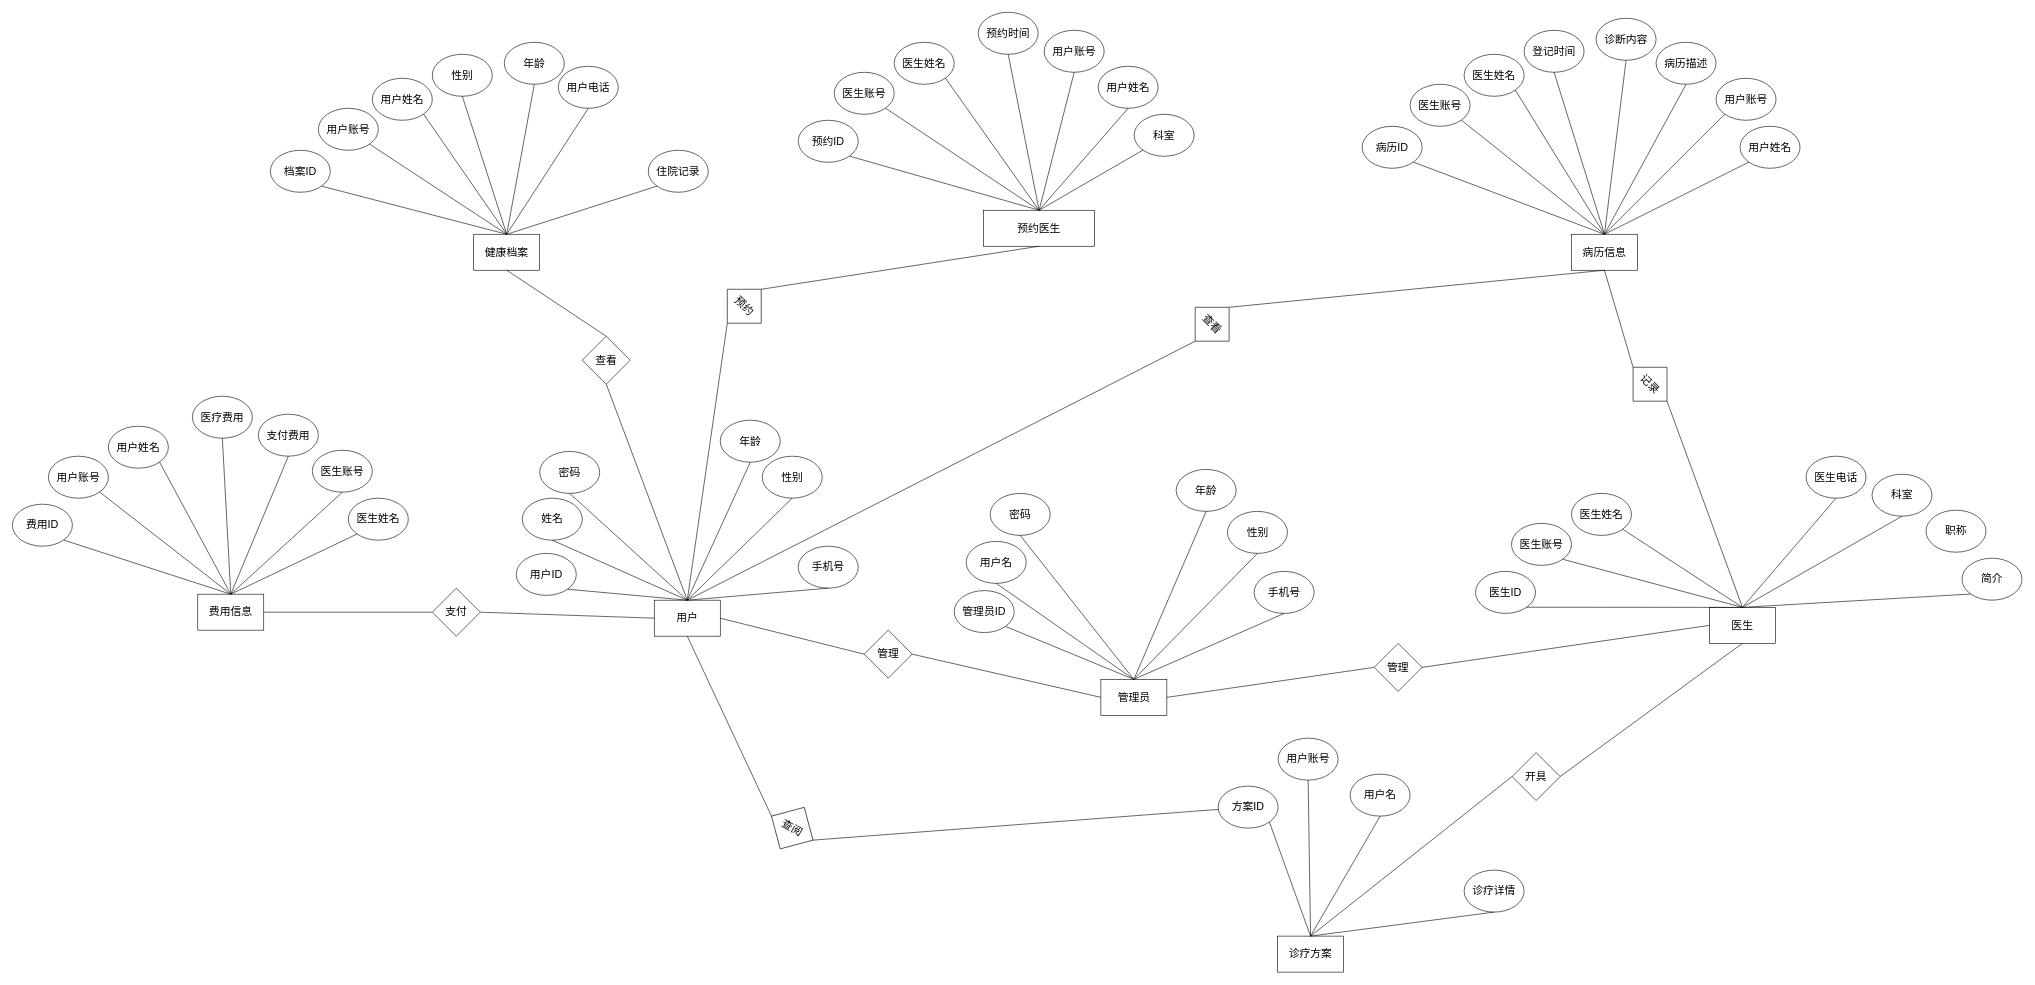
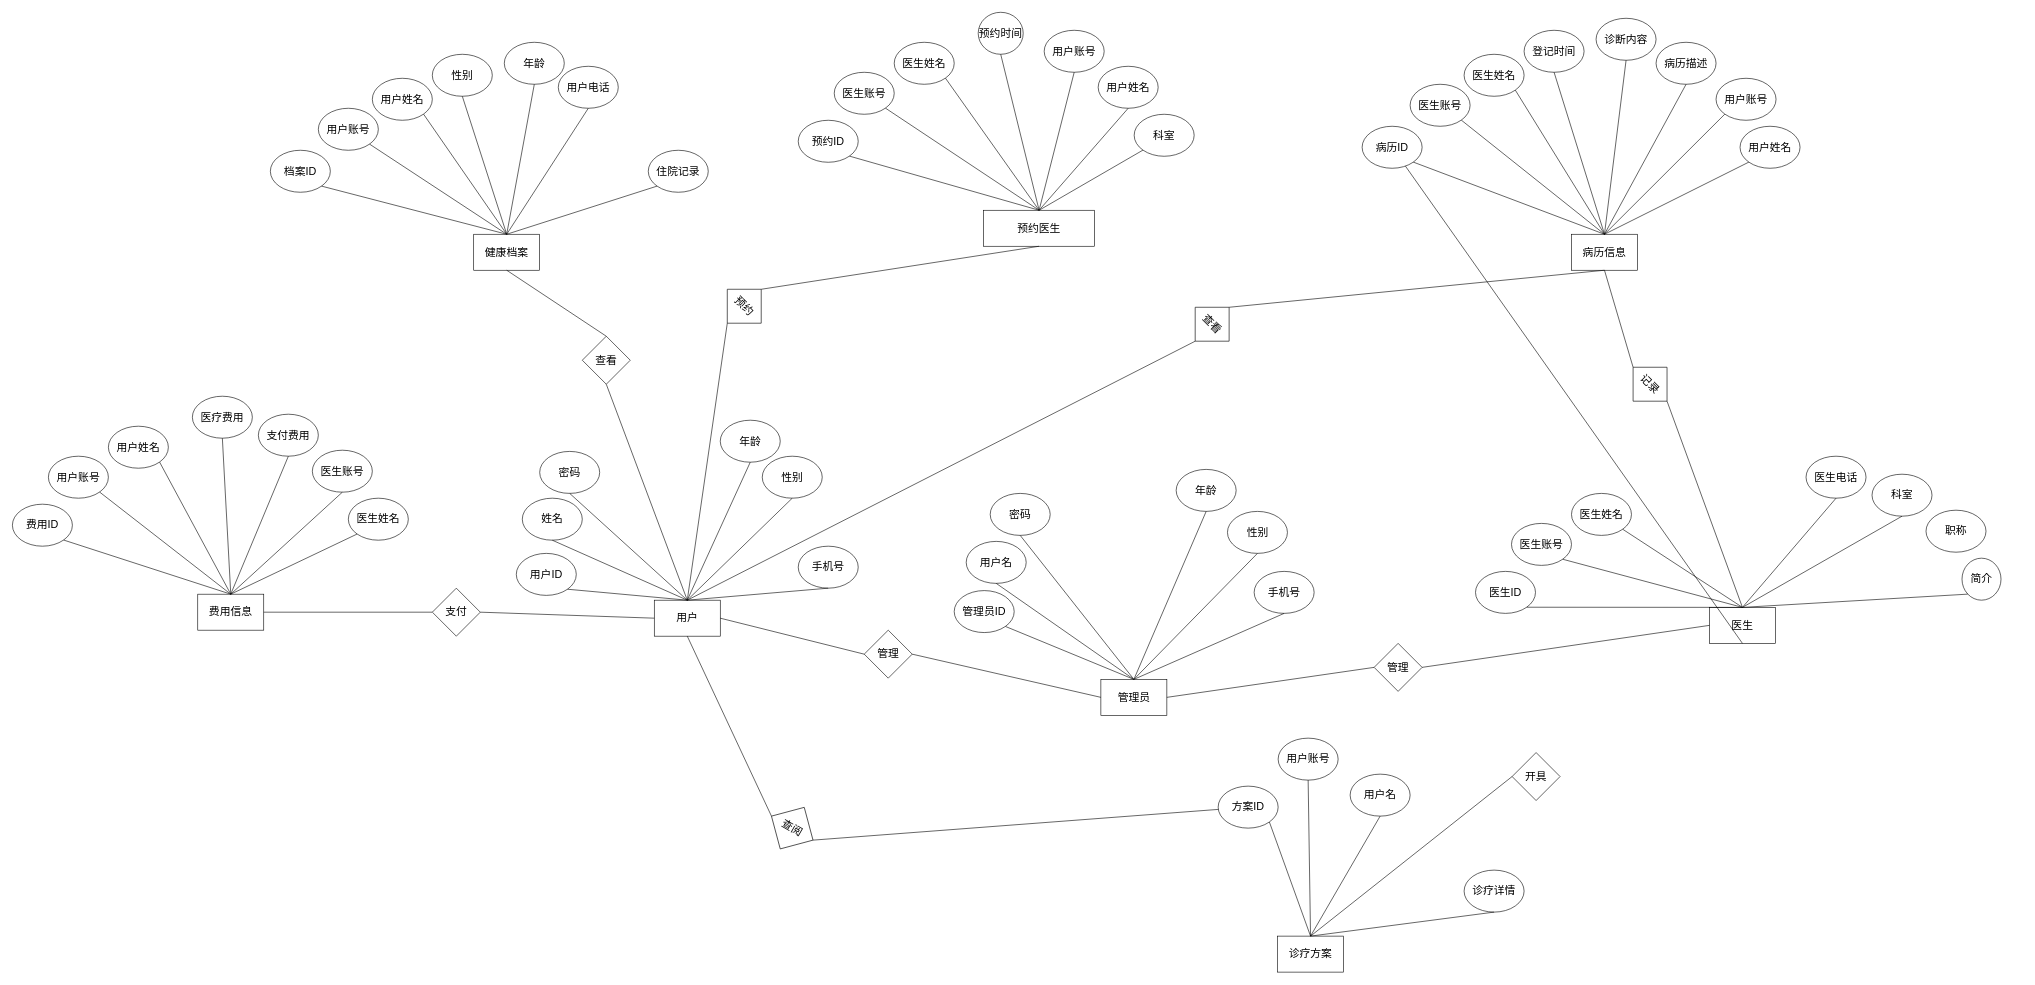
(1008, 33) -> (1001, 33)
(1992, 579) -> (1982, 579)
(1652, 710) -> (1549, 370)
